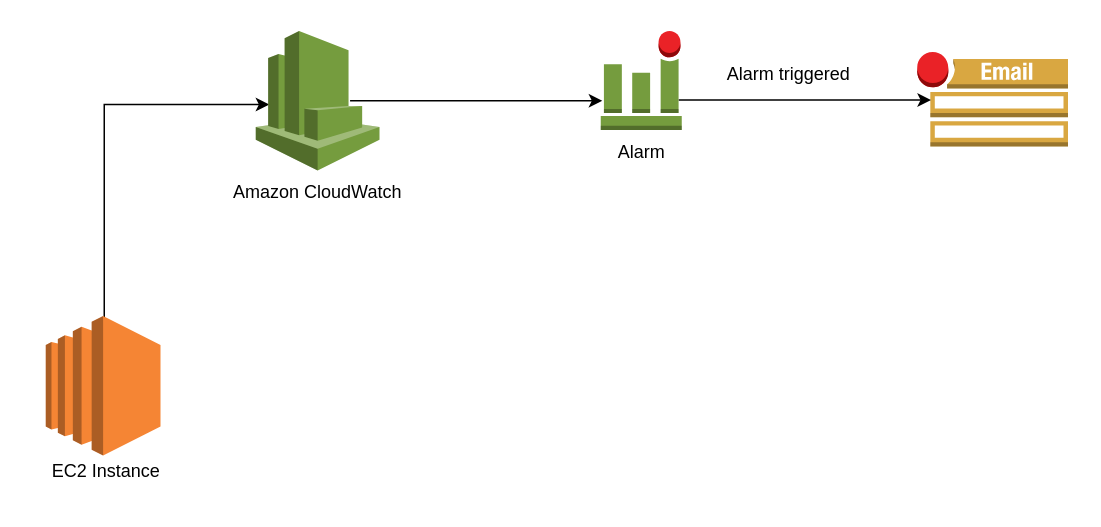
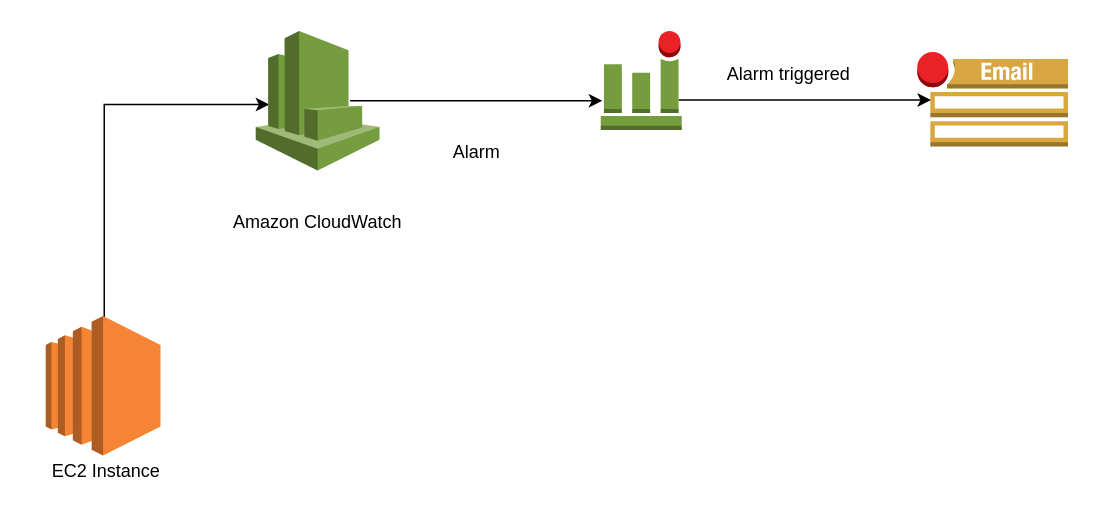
(641, 152) -> (476, 152)
(318, 193) -> (318, 223)
